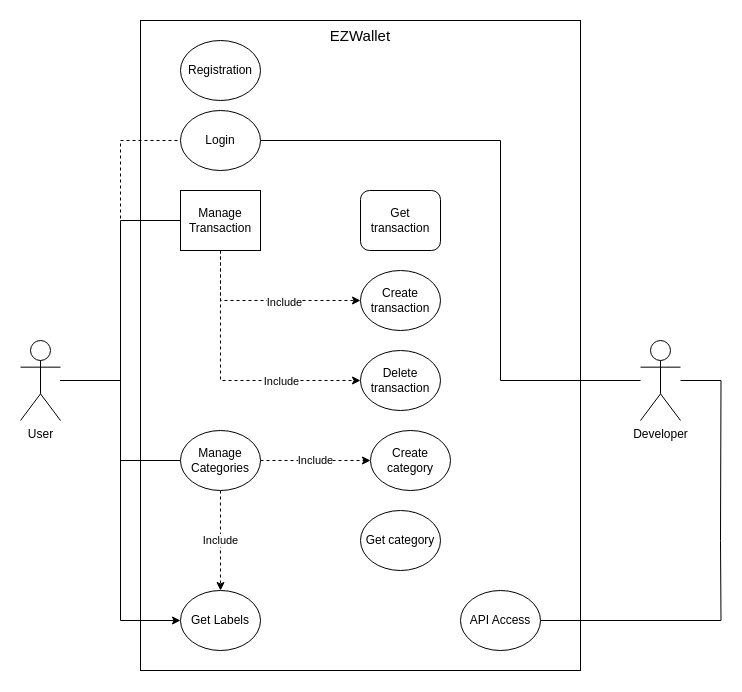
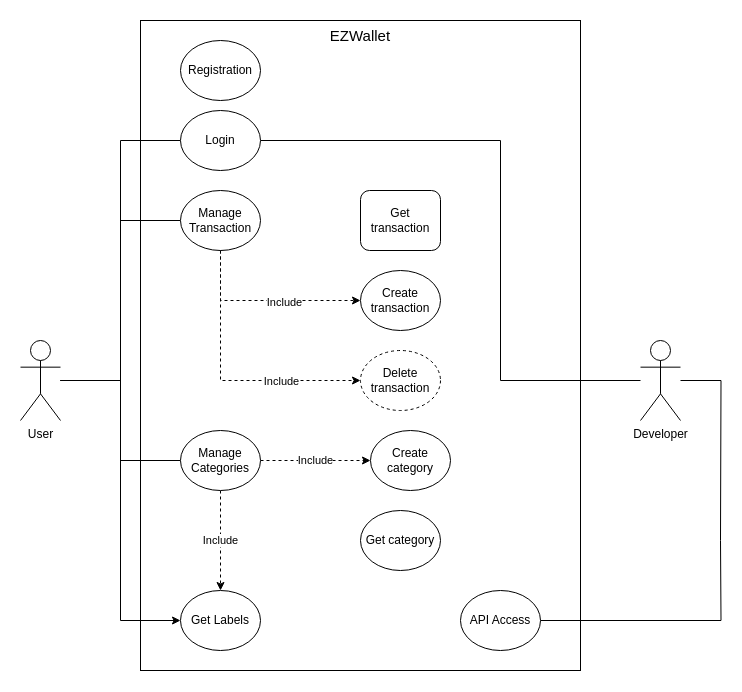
(121, 150) -> (121, 150)
(221, 221) -> (221, 221)
(401, 381) -> (401, 381)
